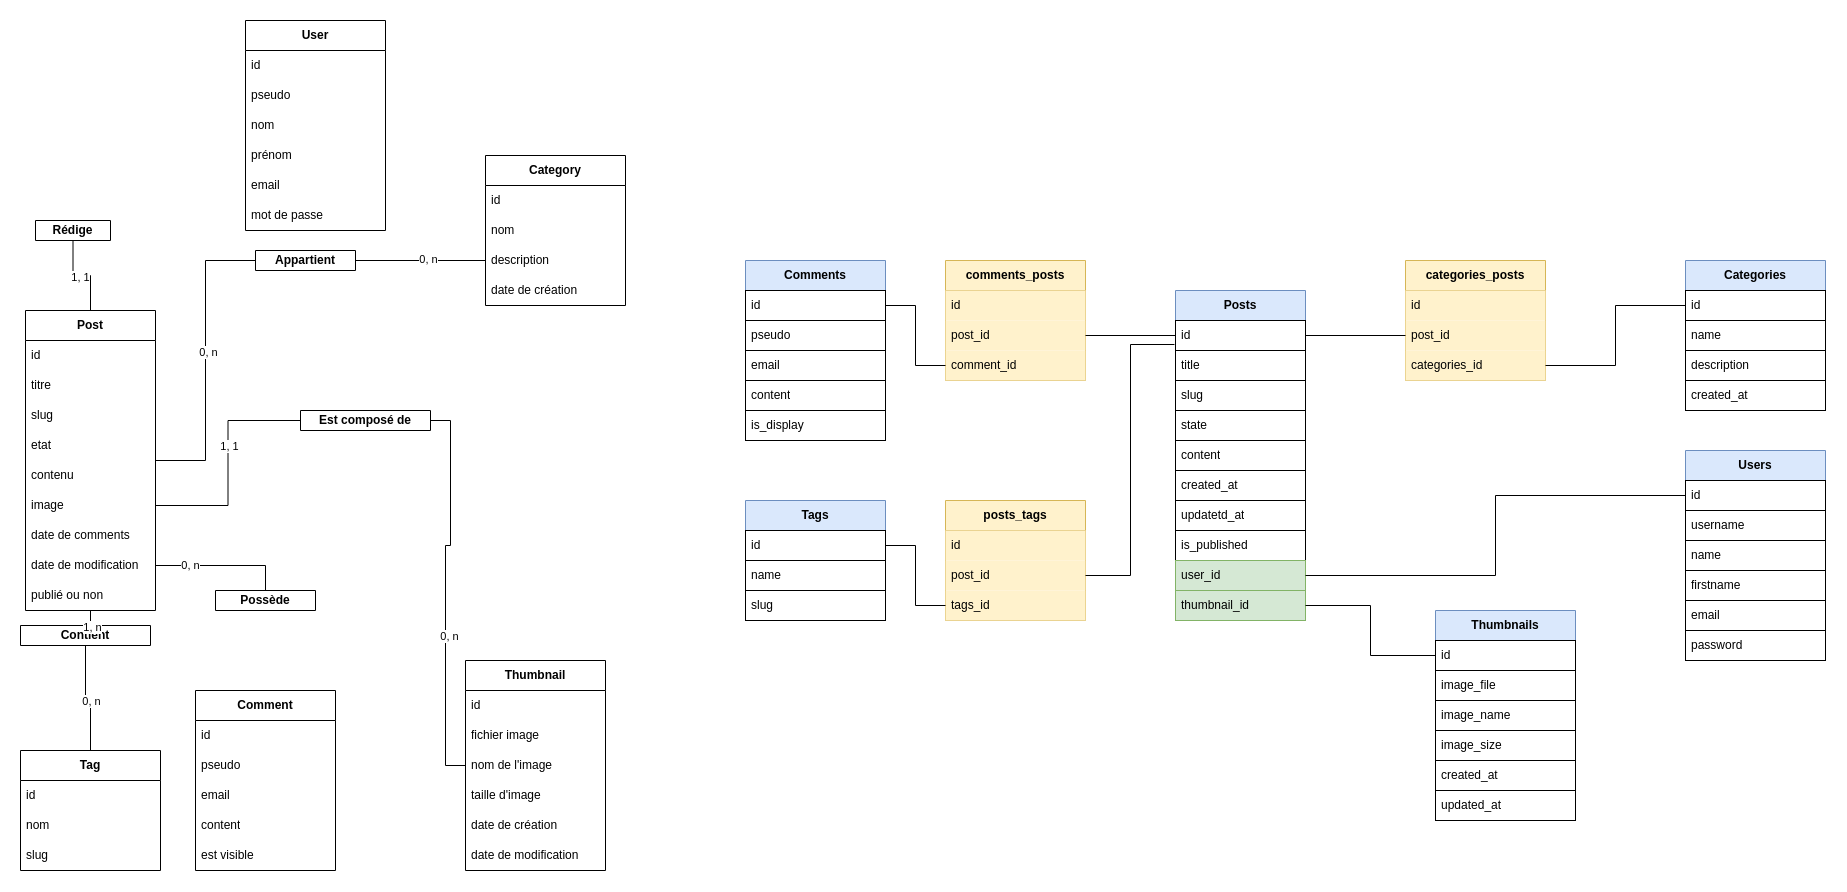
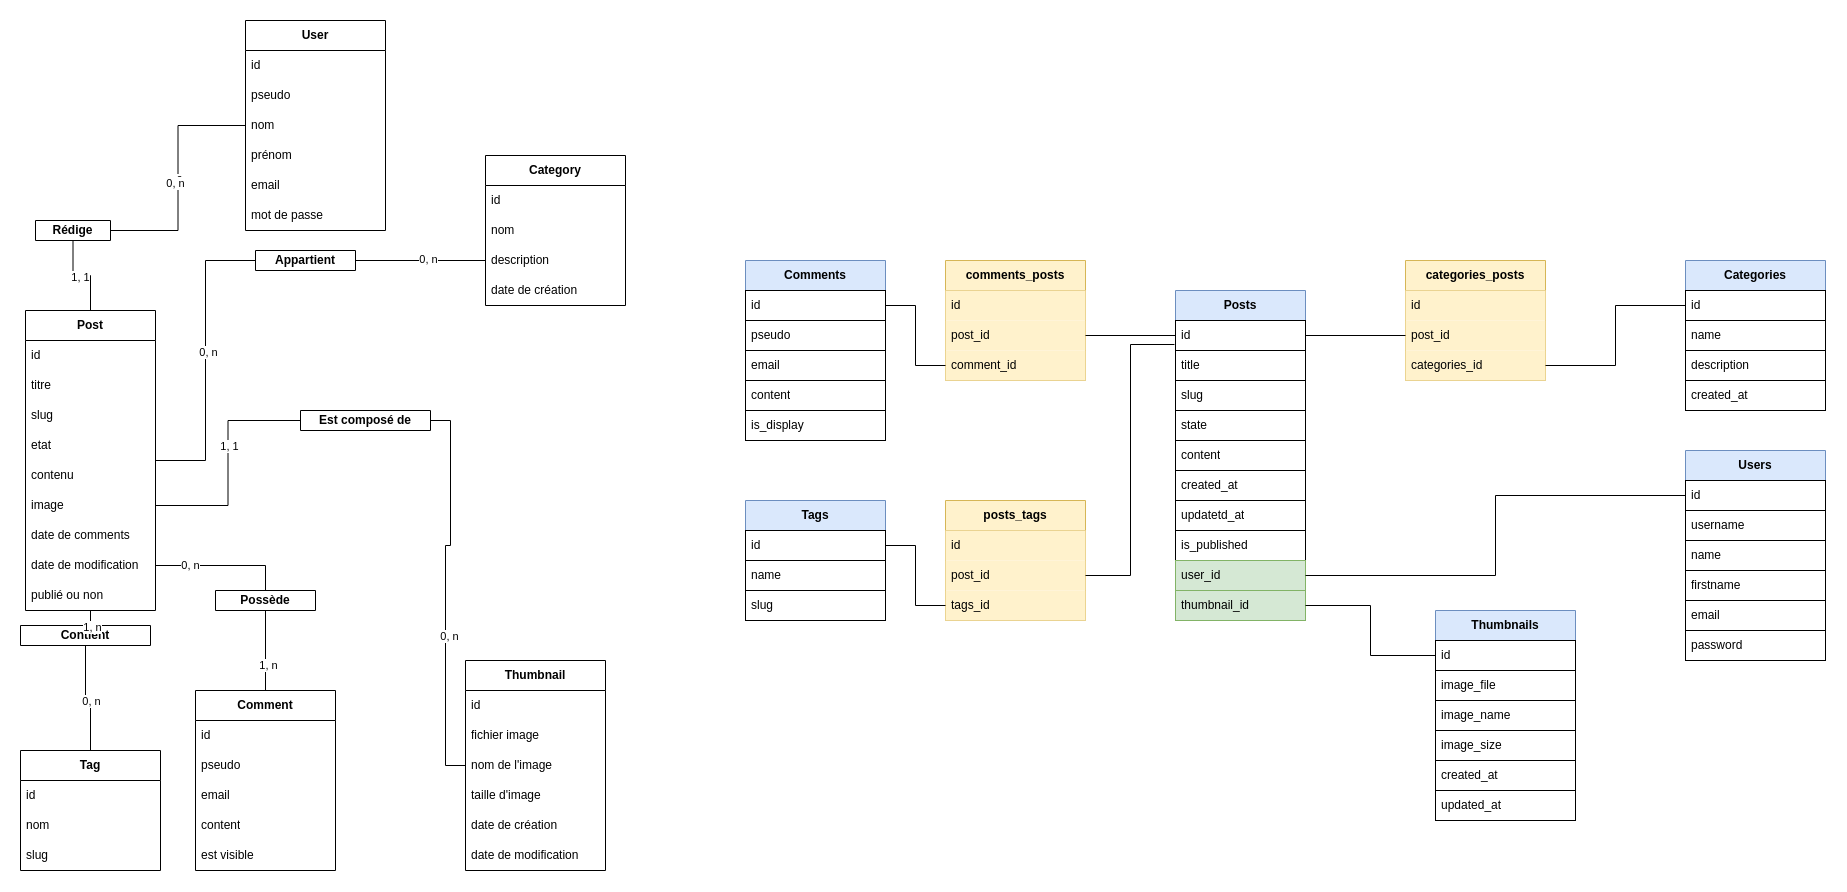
none -> (178, 179)
none -> (266, 652)
